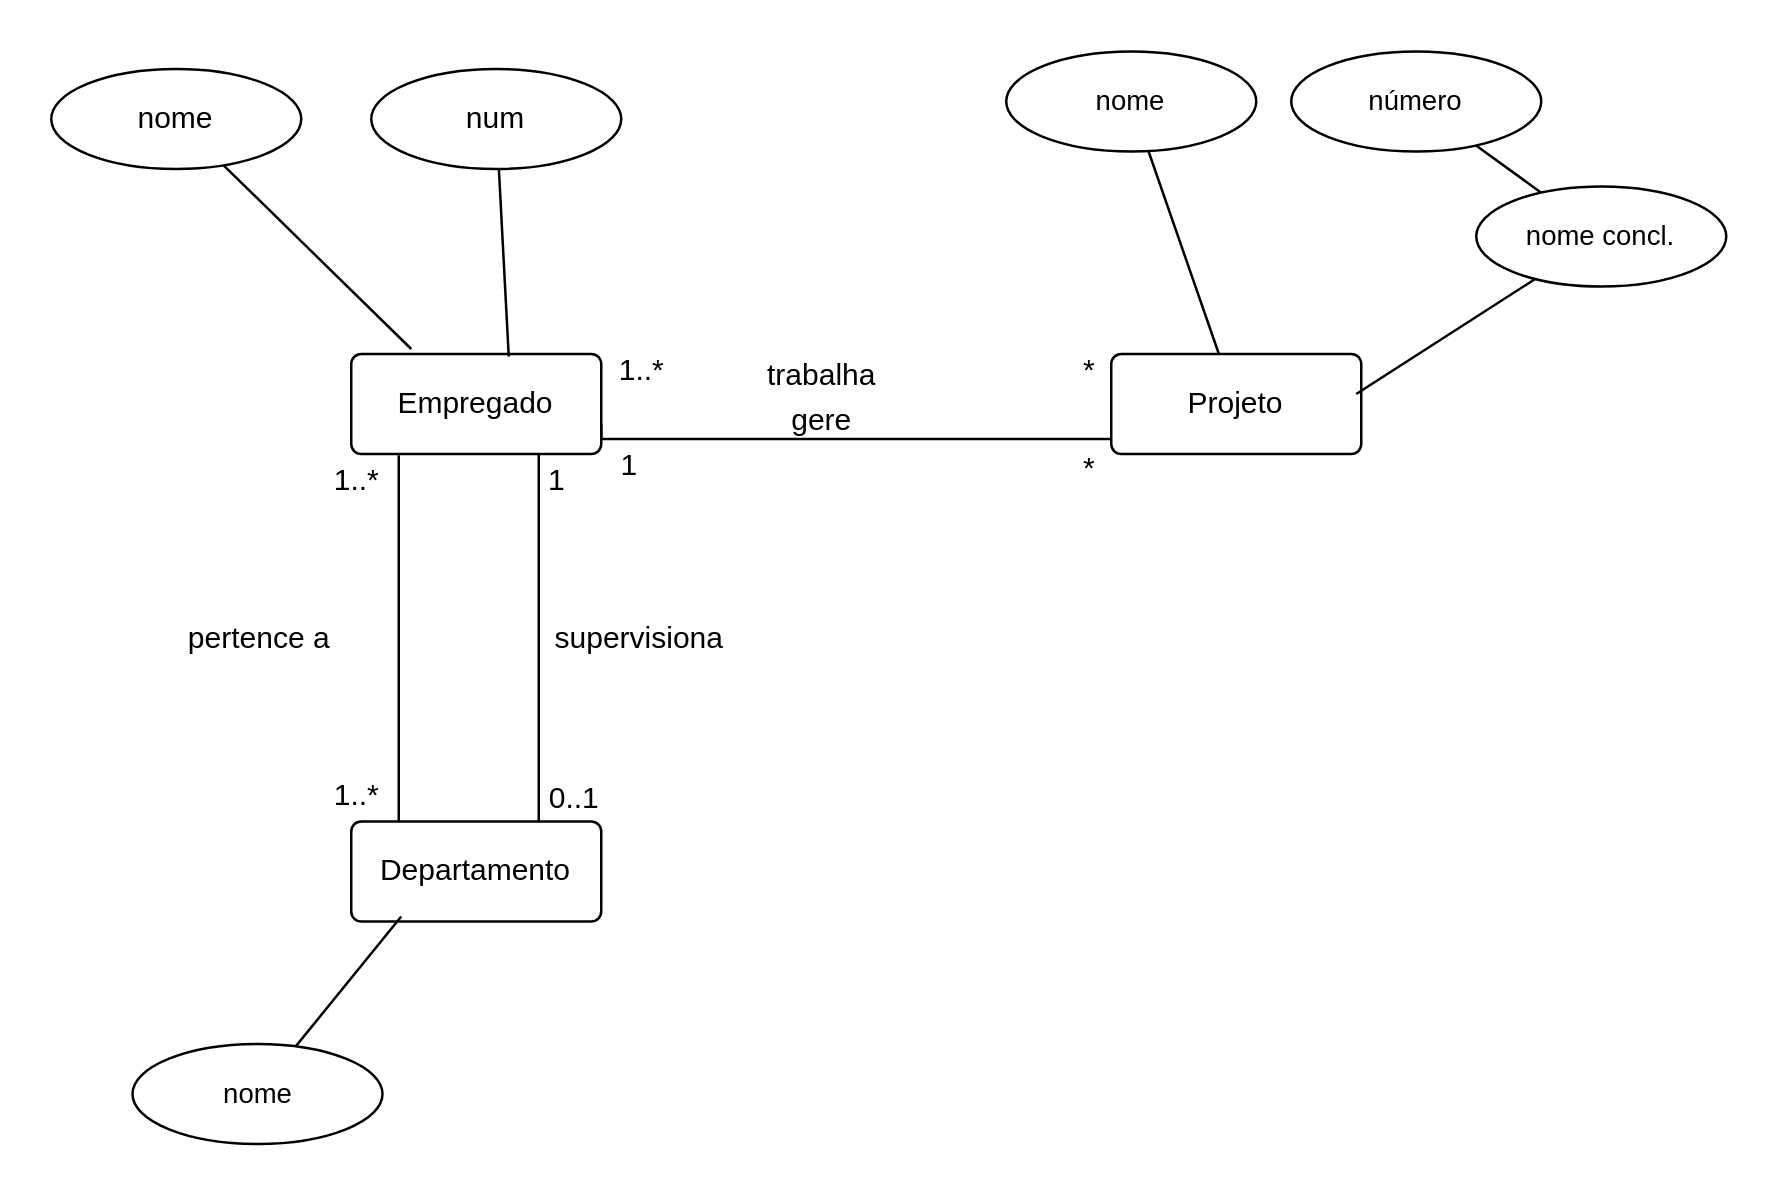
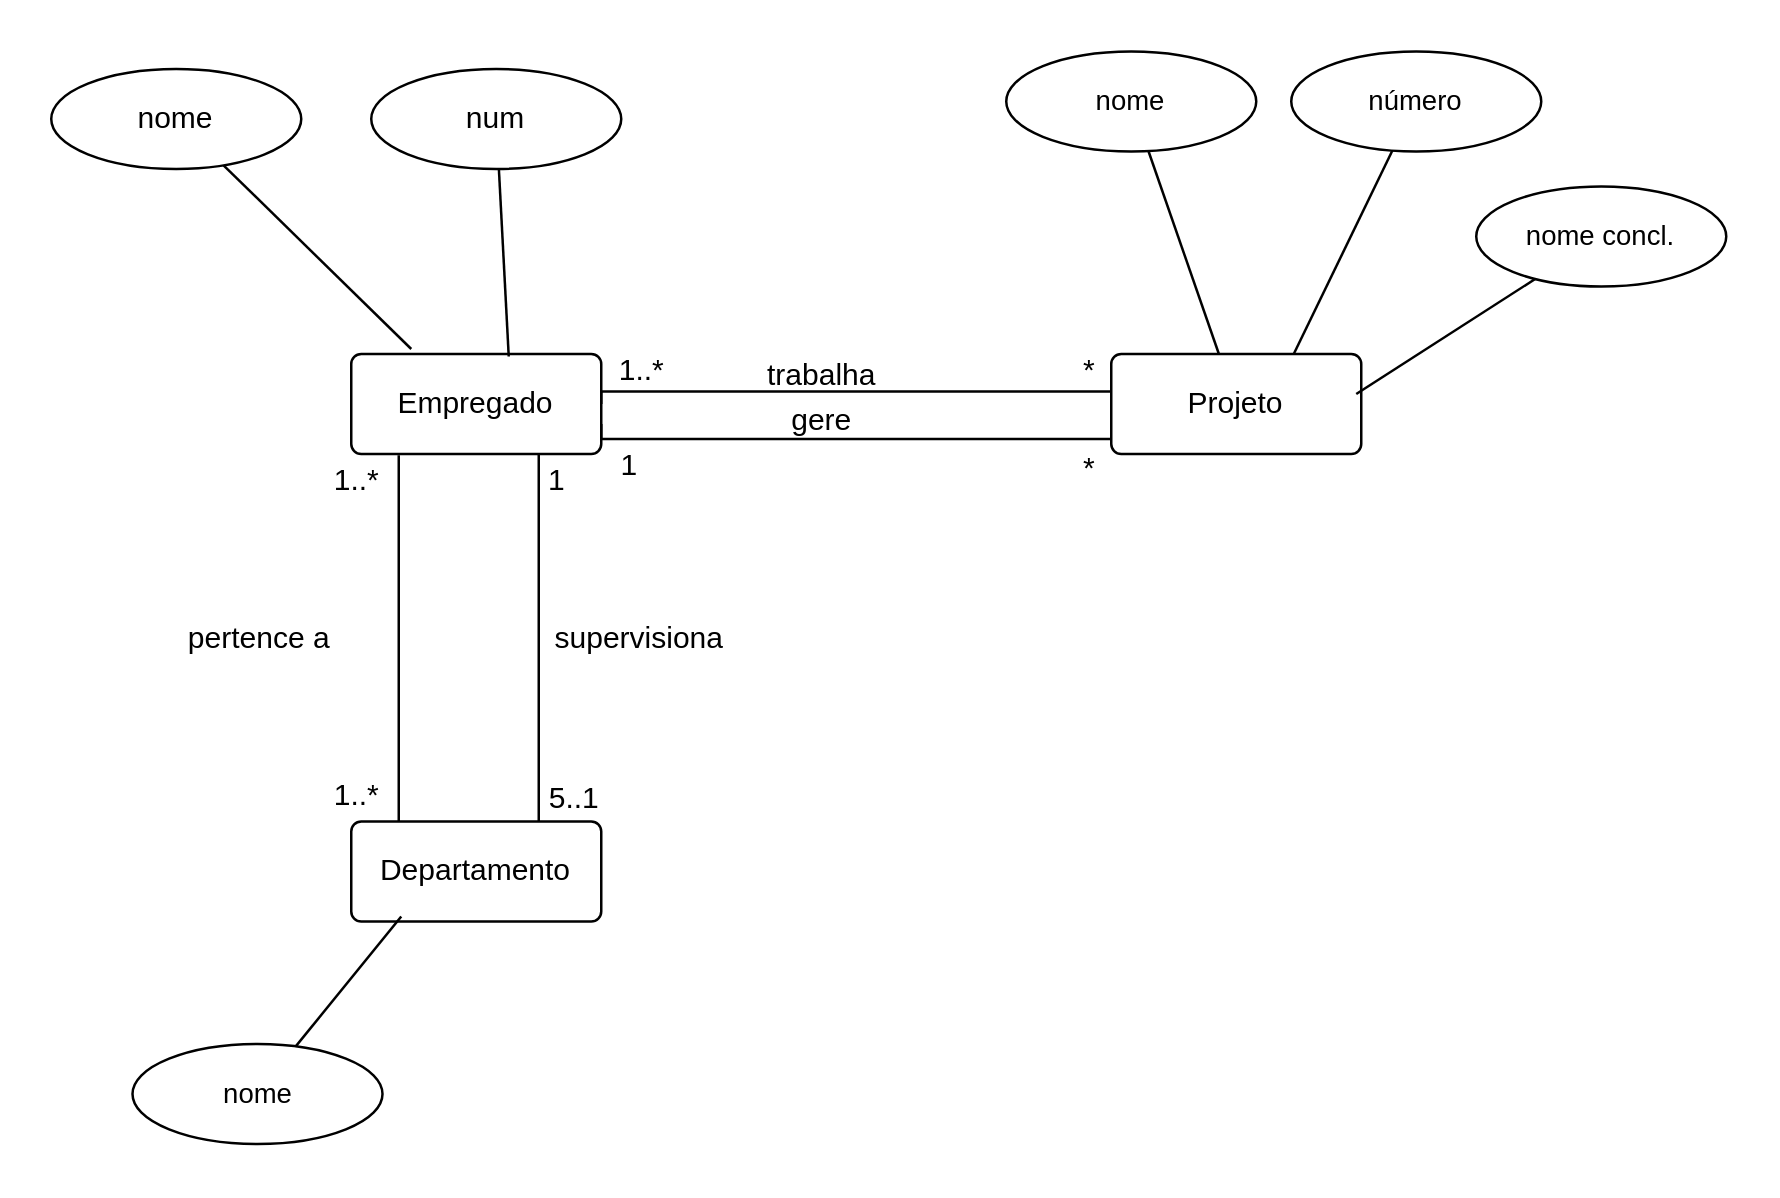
(1509, 169) -> (1343, 252)
none -> (854, 391)
(575, 799) -> (575, 799)
